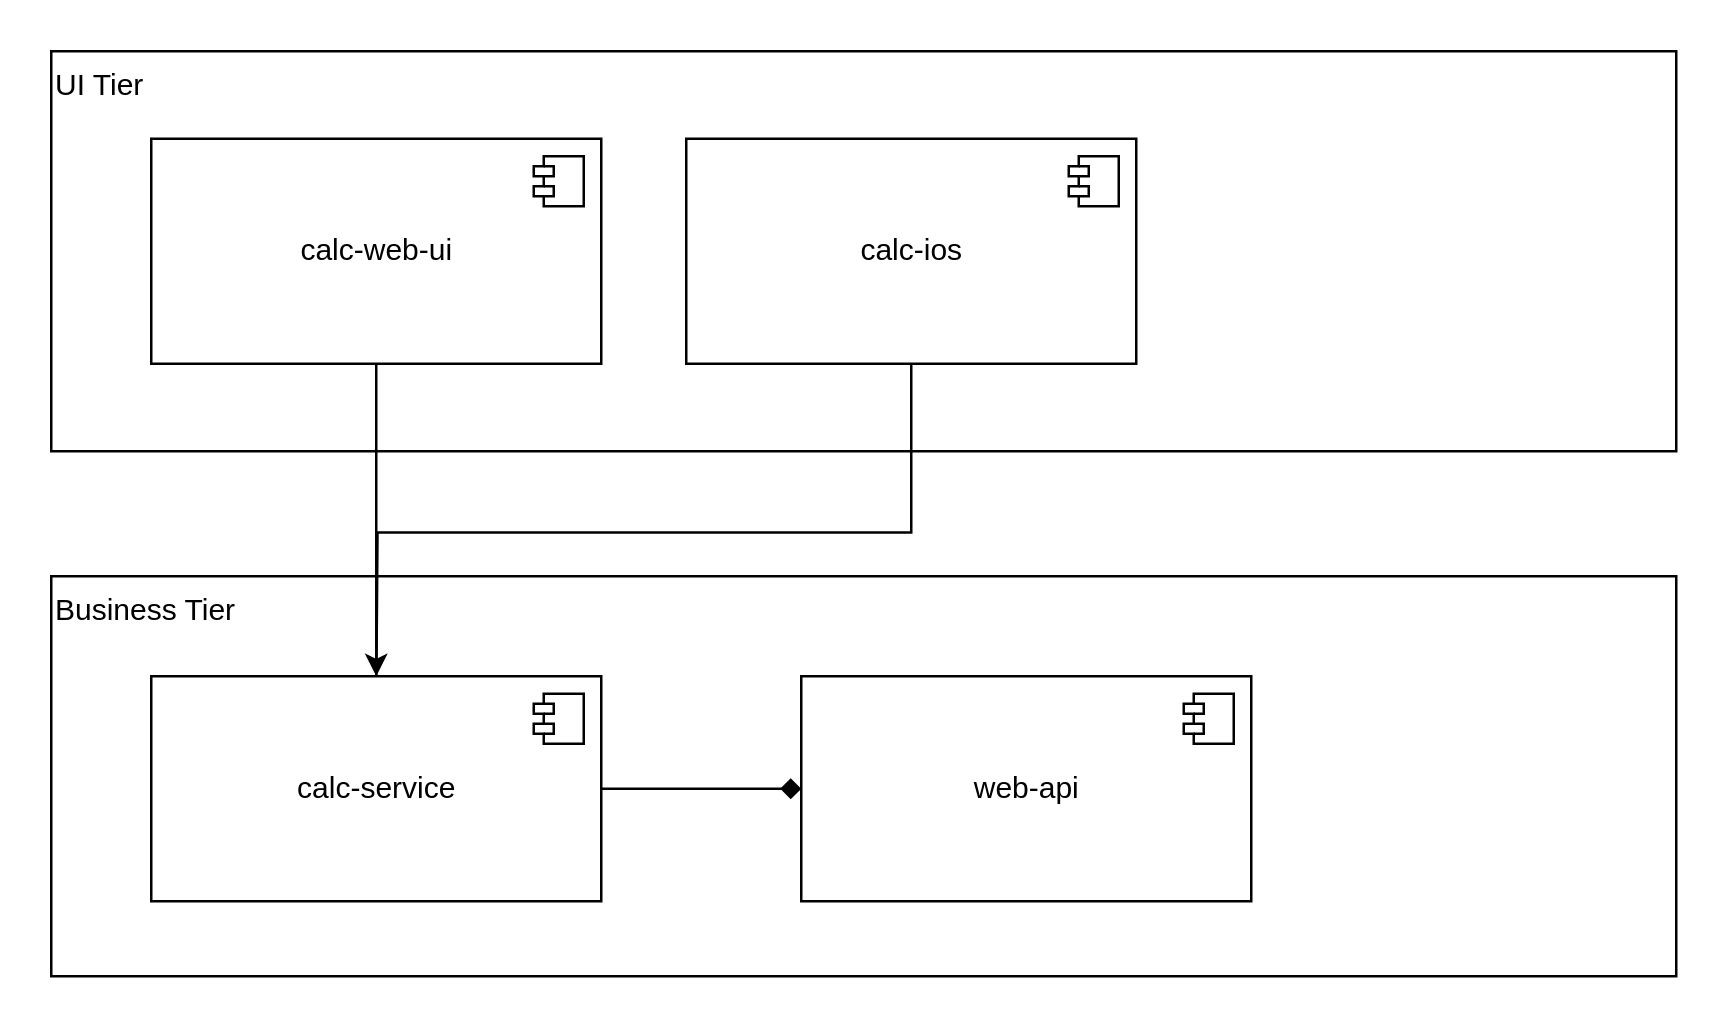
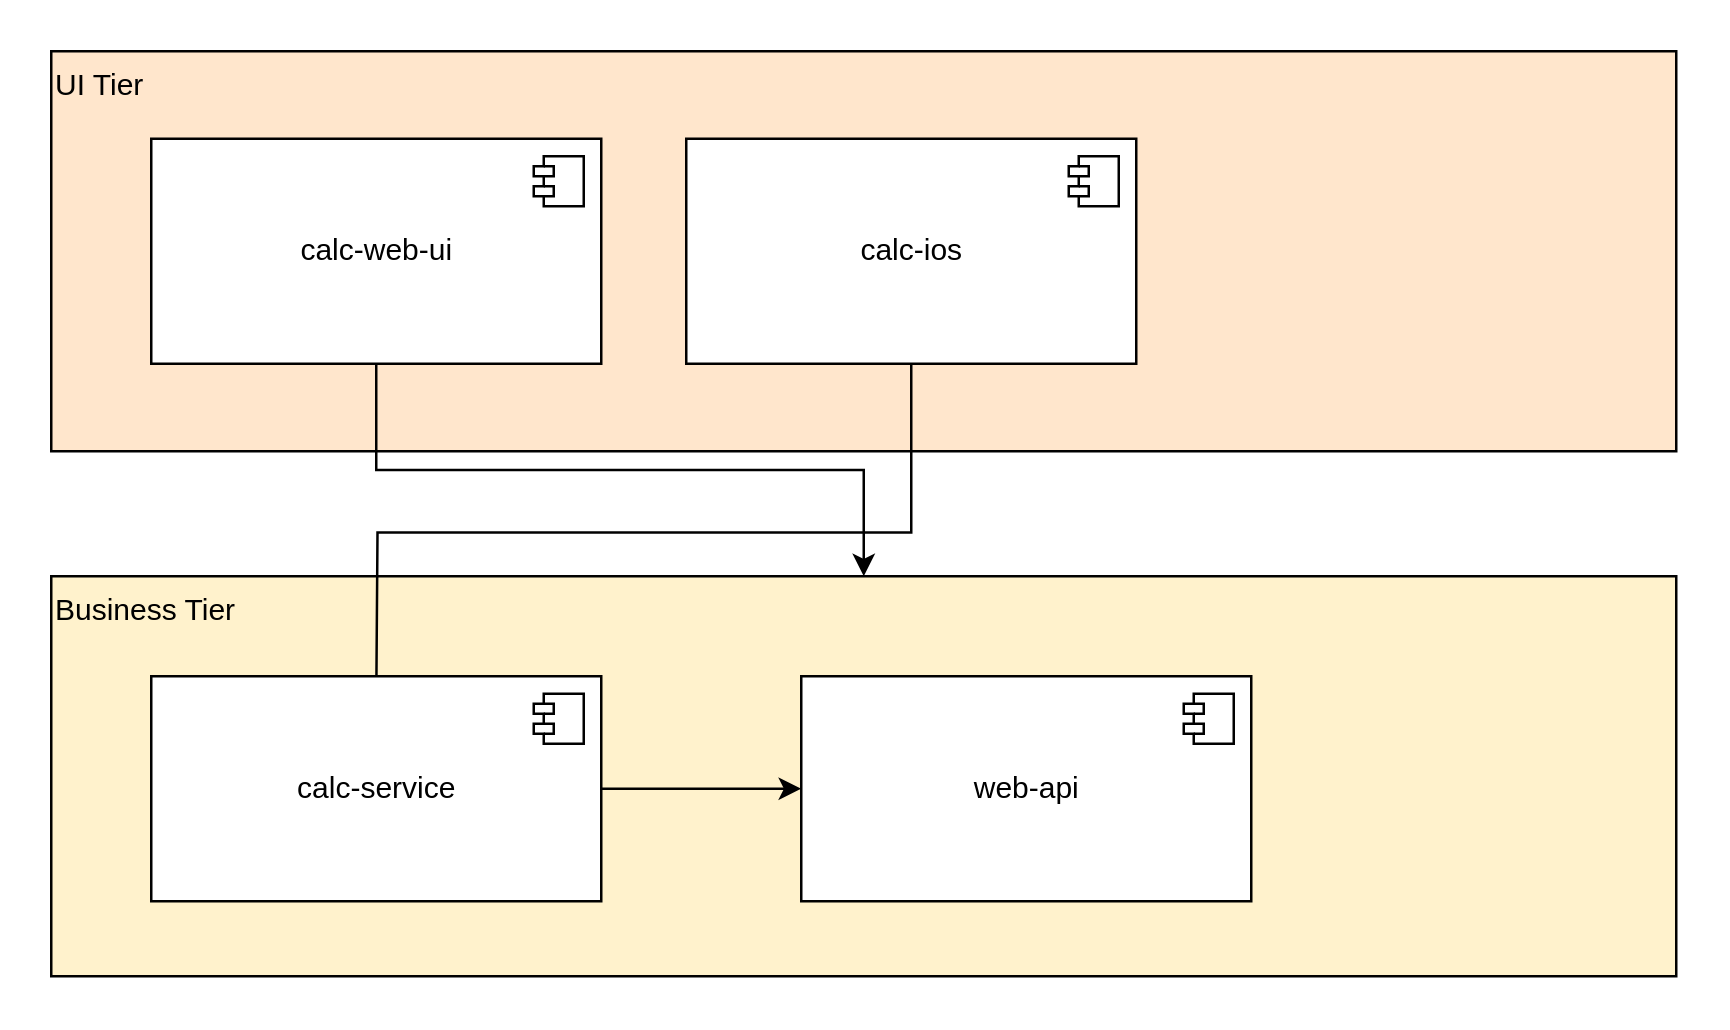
(107, 87) -> (107, 87)
(376, 499) -> (647, 470)
(154, 612) -> (154, 612)
(781, 789) -> (782, 789)
